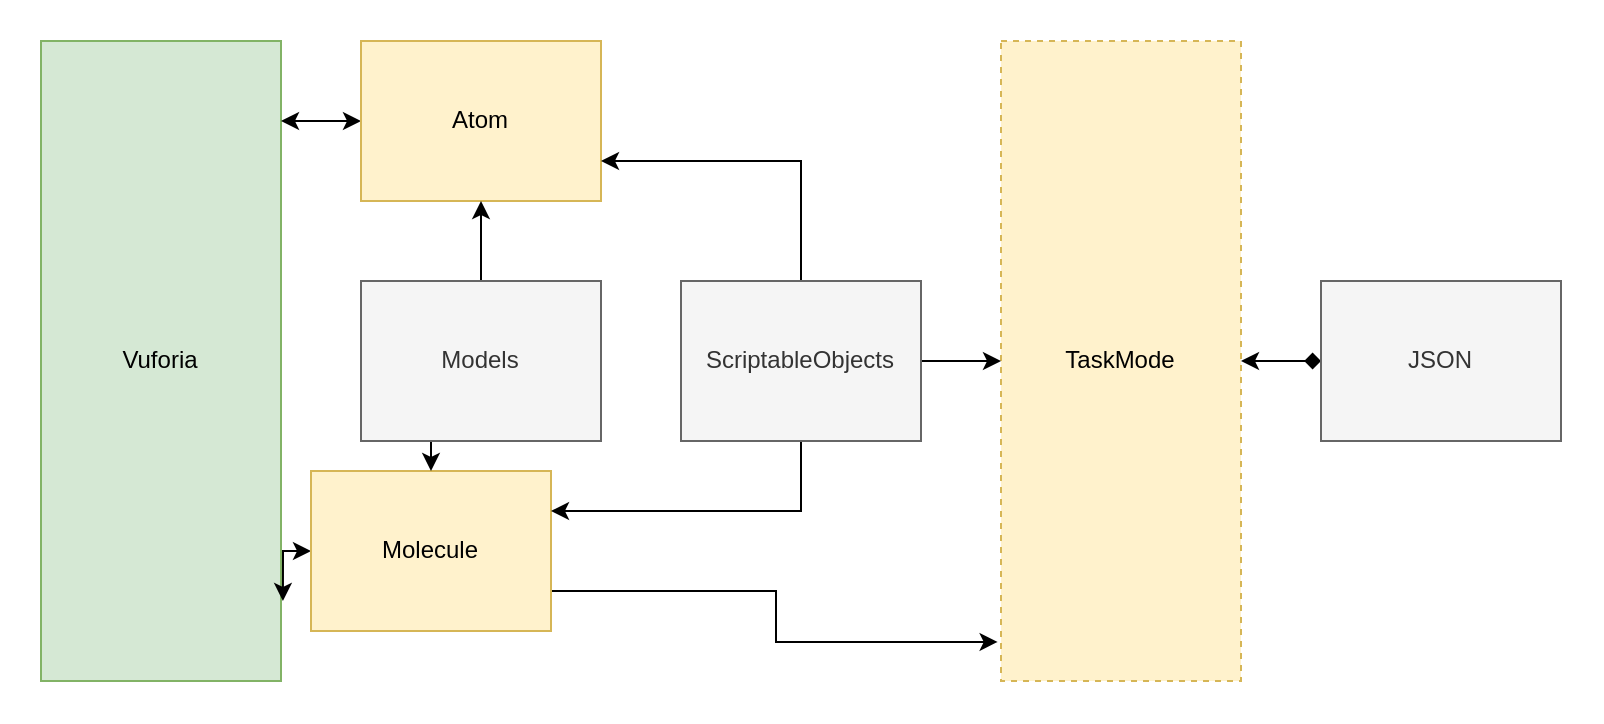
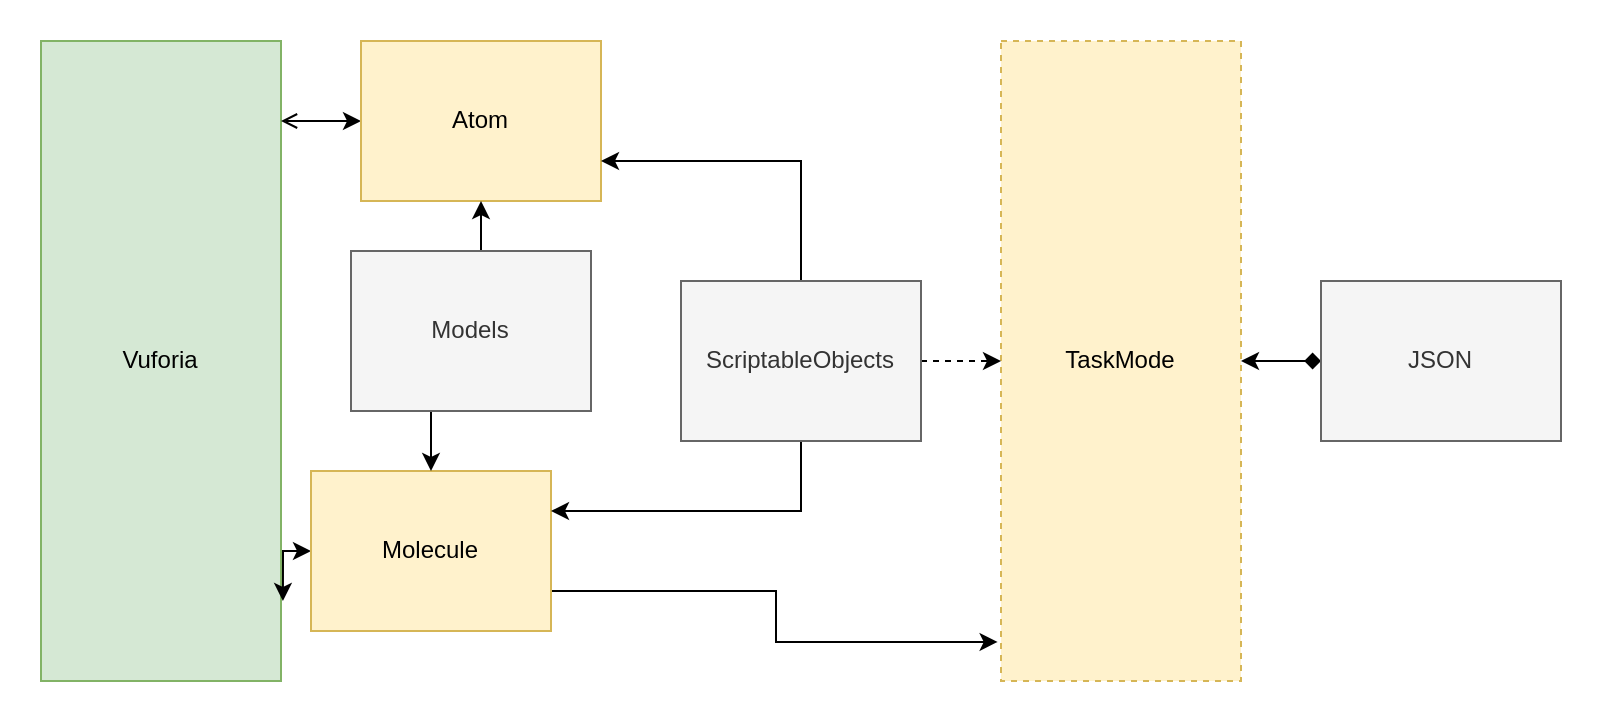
(296, 121) -> (293, 121)
(481, 361) -> (471, 331)
(953, 361) -> (953, 361)
